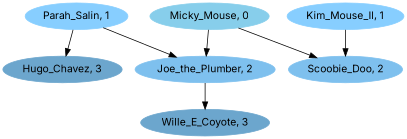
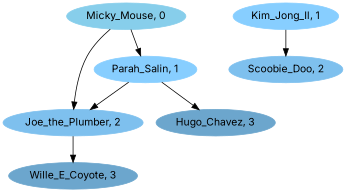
(345, 16) -> (286, 16)
(274, 42) -> (135, 39)
